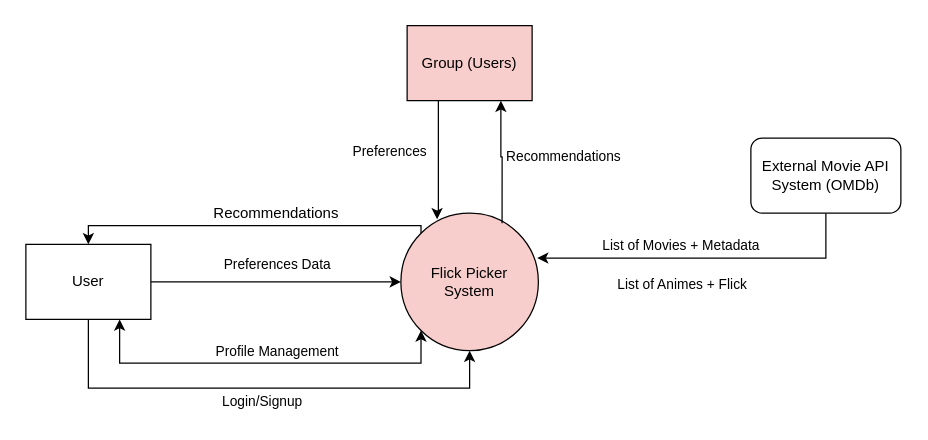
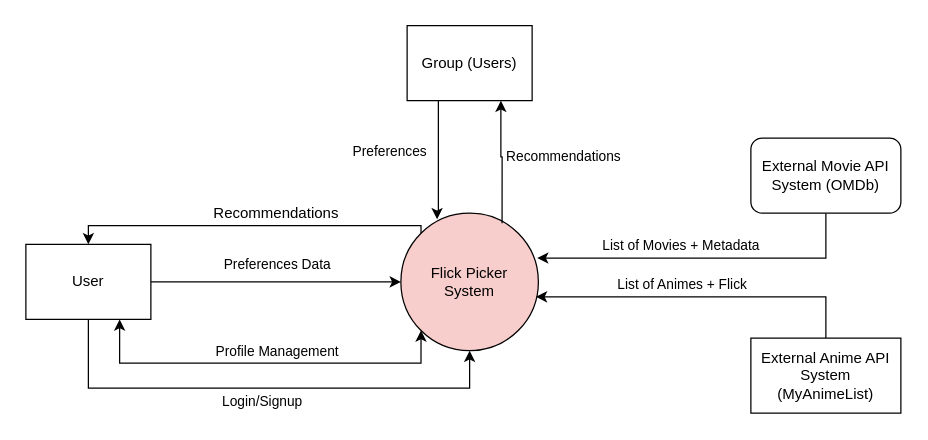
(469, 63) -> (469, 63)
none -> (706, 297)
none -> (826, 376)
